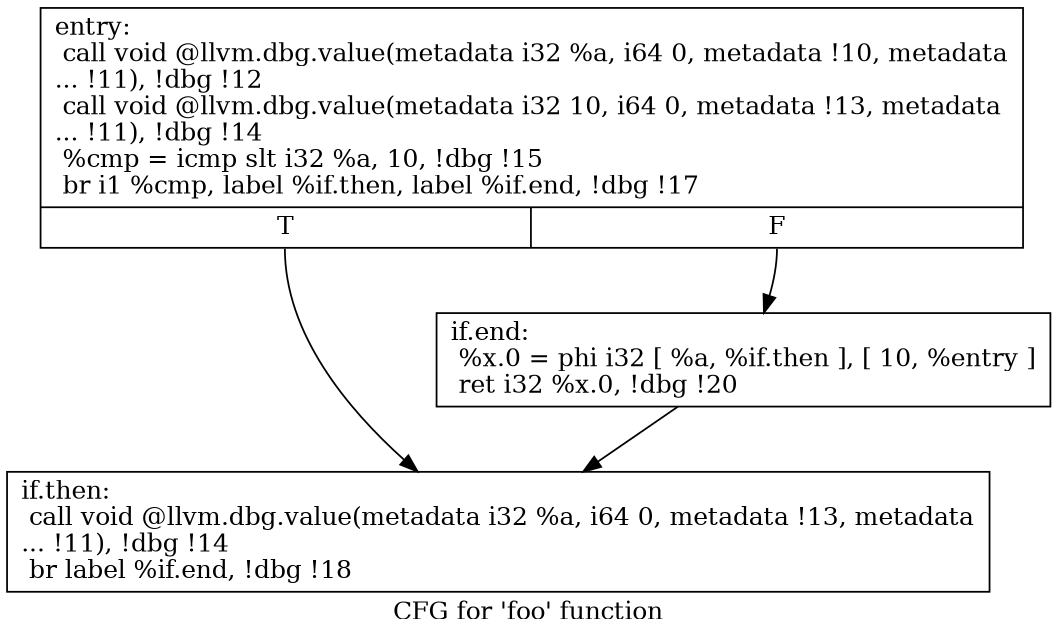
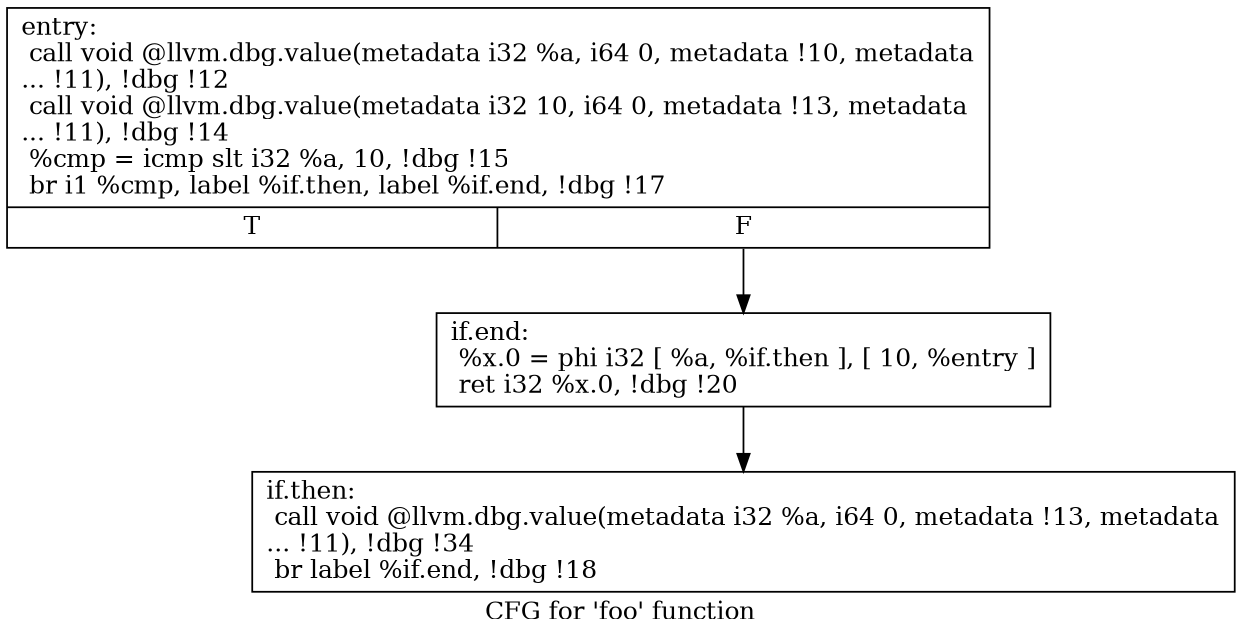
(323, 366) -> none
(125, 544) -> (370, 544)
